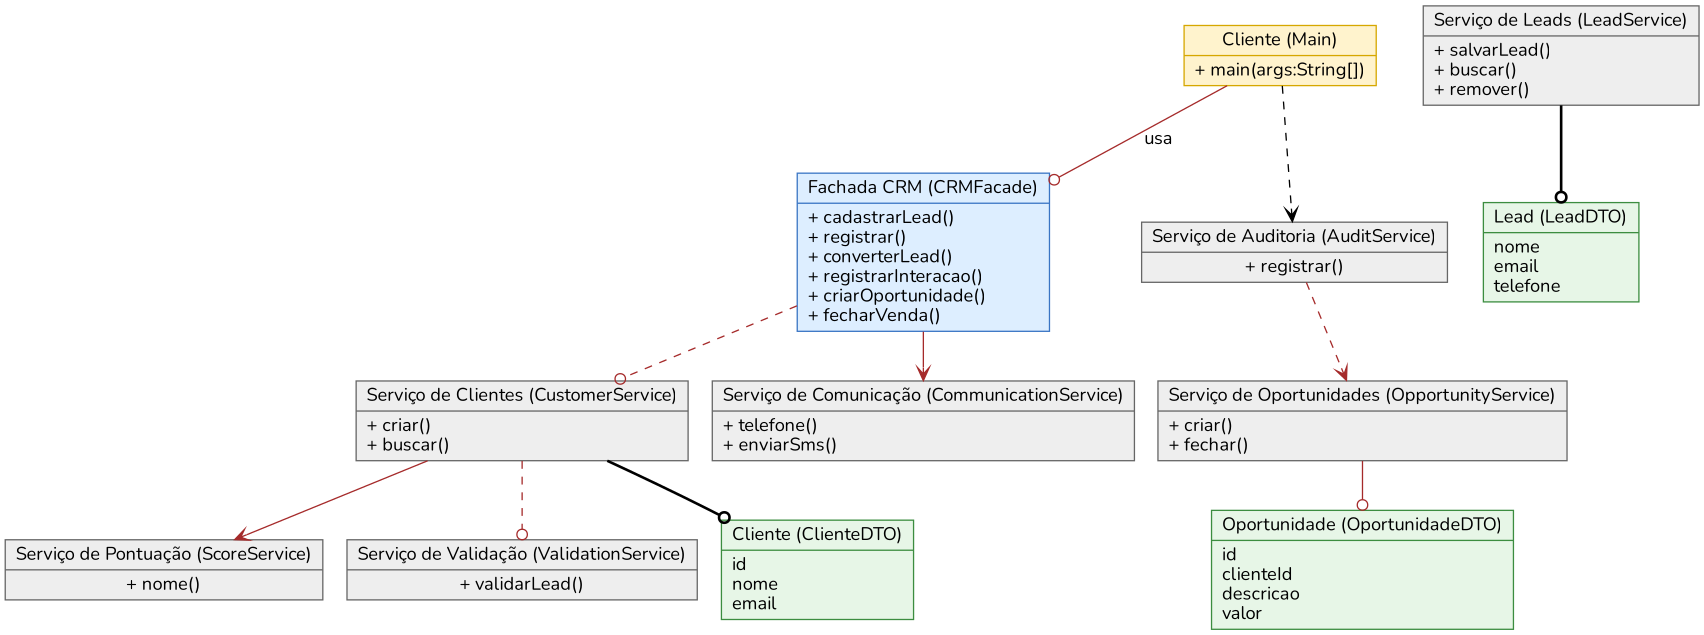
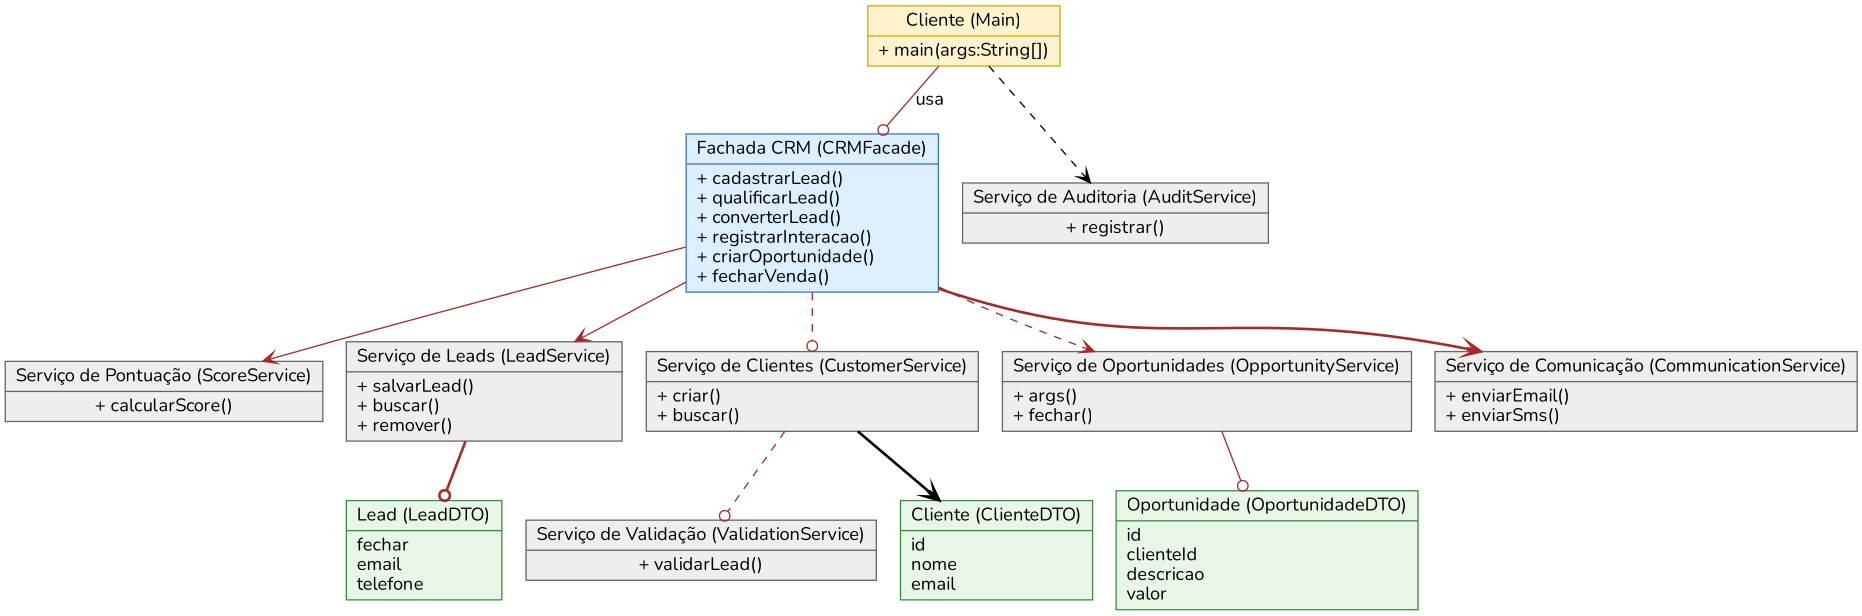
(1561, 149) -> (456, 466)
(857, 237) -> (769, 198)
(1517, 247) -> (383, 545)
none -> (636, 309)
(1324, 325) -> (1010, 319)
(923, 349) -> (1202, 328)
(770, 425) -> (1508, 396)
(1201, 425) -> (1046, 396)
(664, 487) -> (894, 462)
(337, 498) -> (480, 301)
(164, 584) -> (164, 406)
